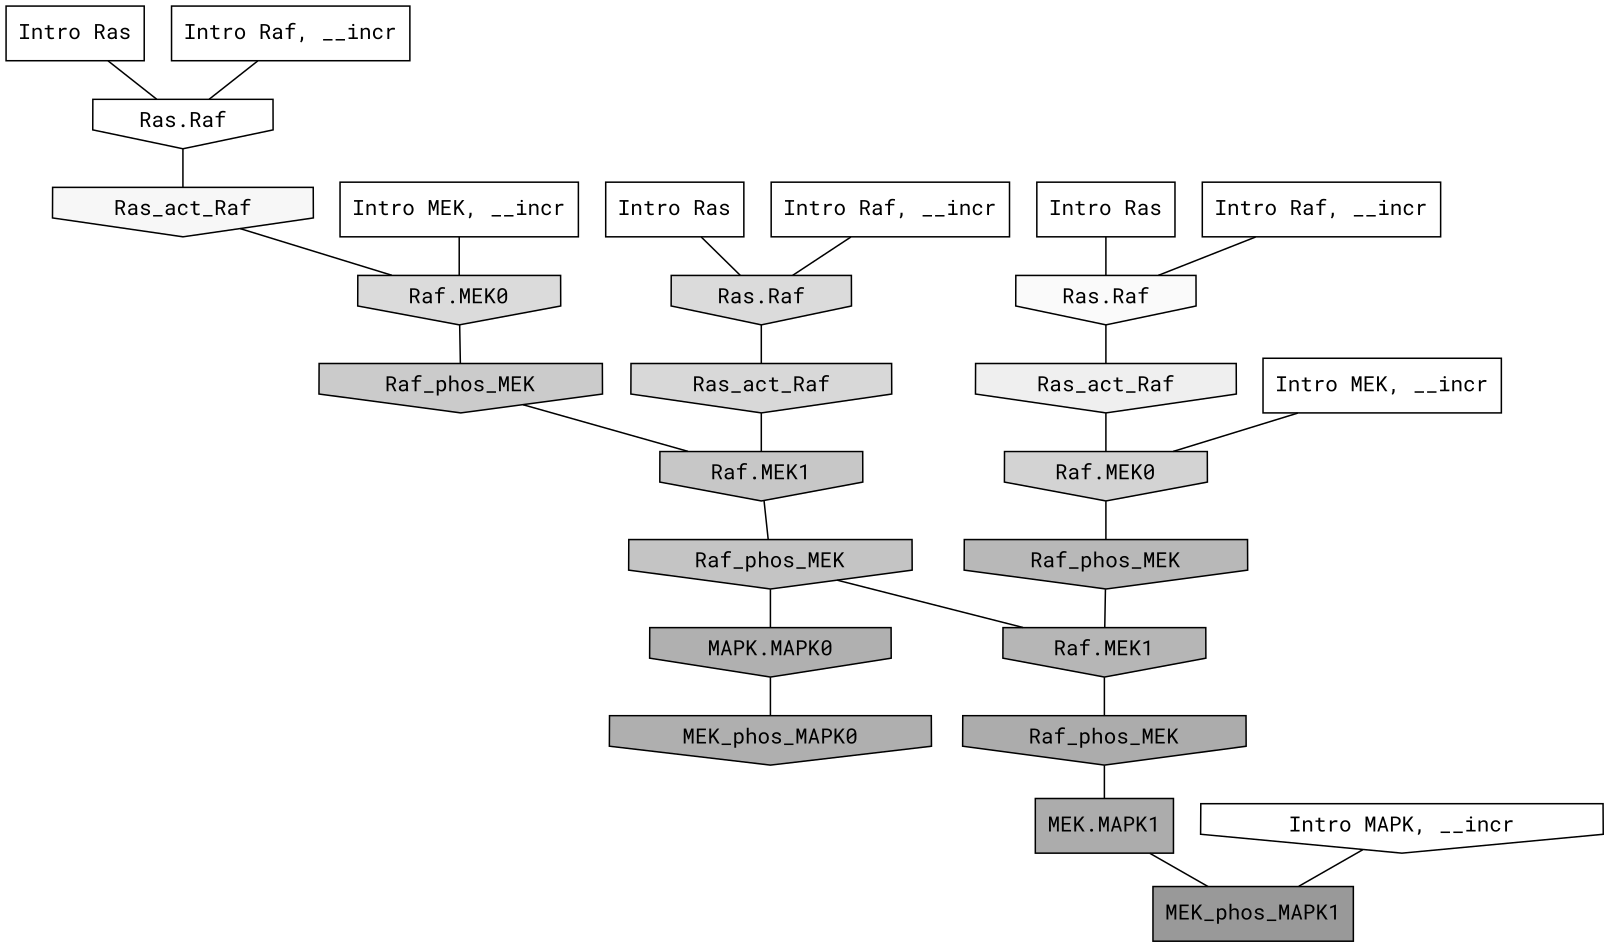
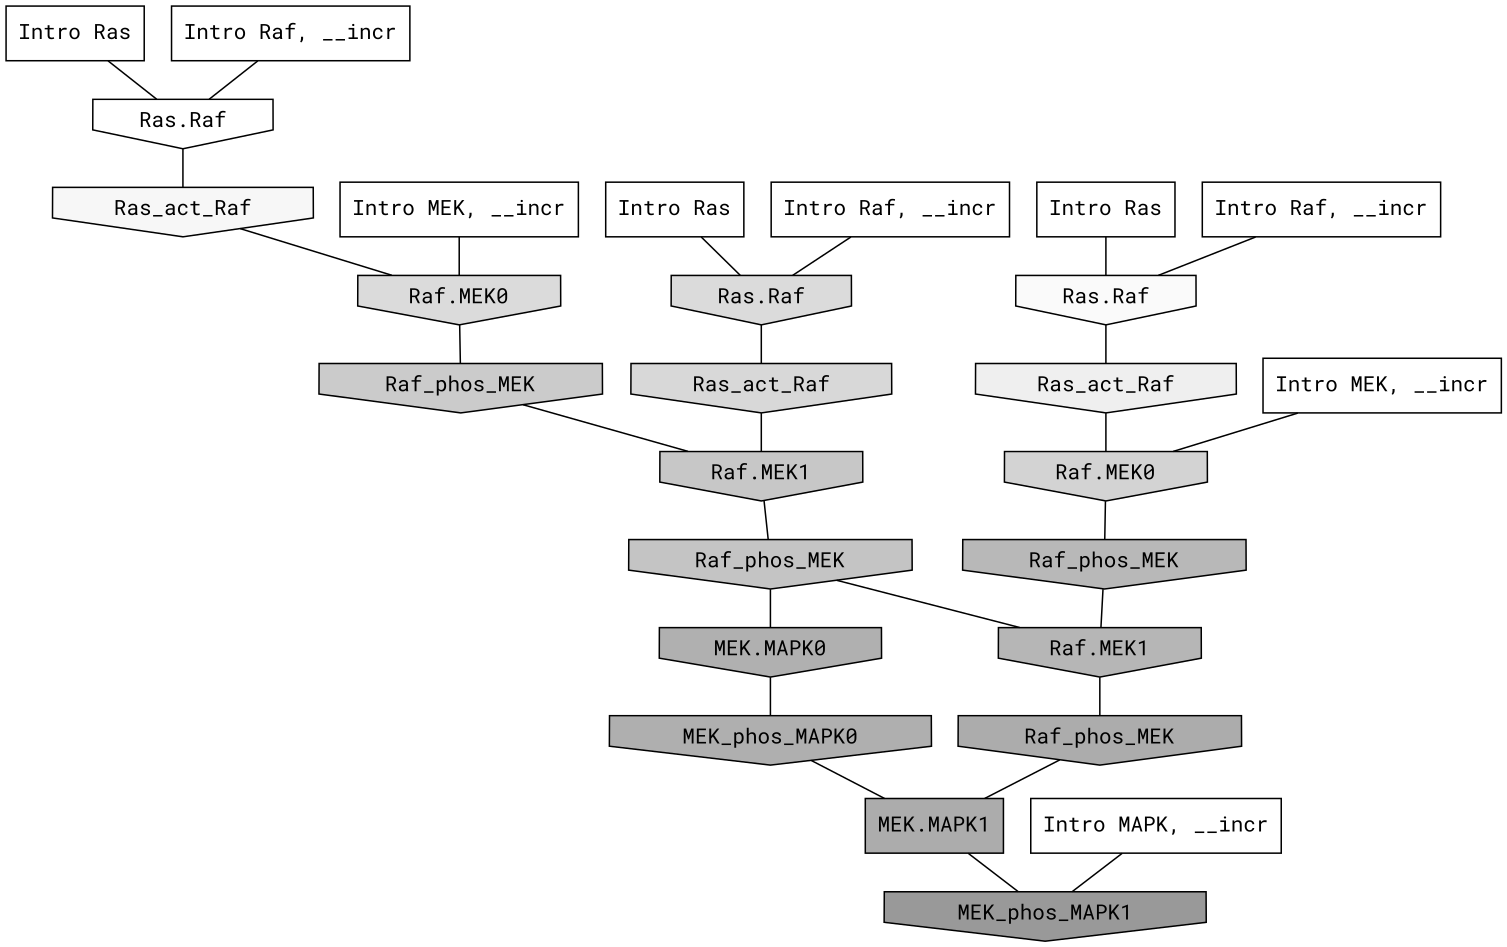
(770, 650) -> (770, 650)
none -> (848, 780)
(1402, 826) -> (1156, 826)
(1253, 914) -> (1045, 914)
